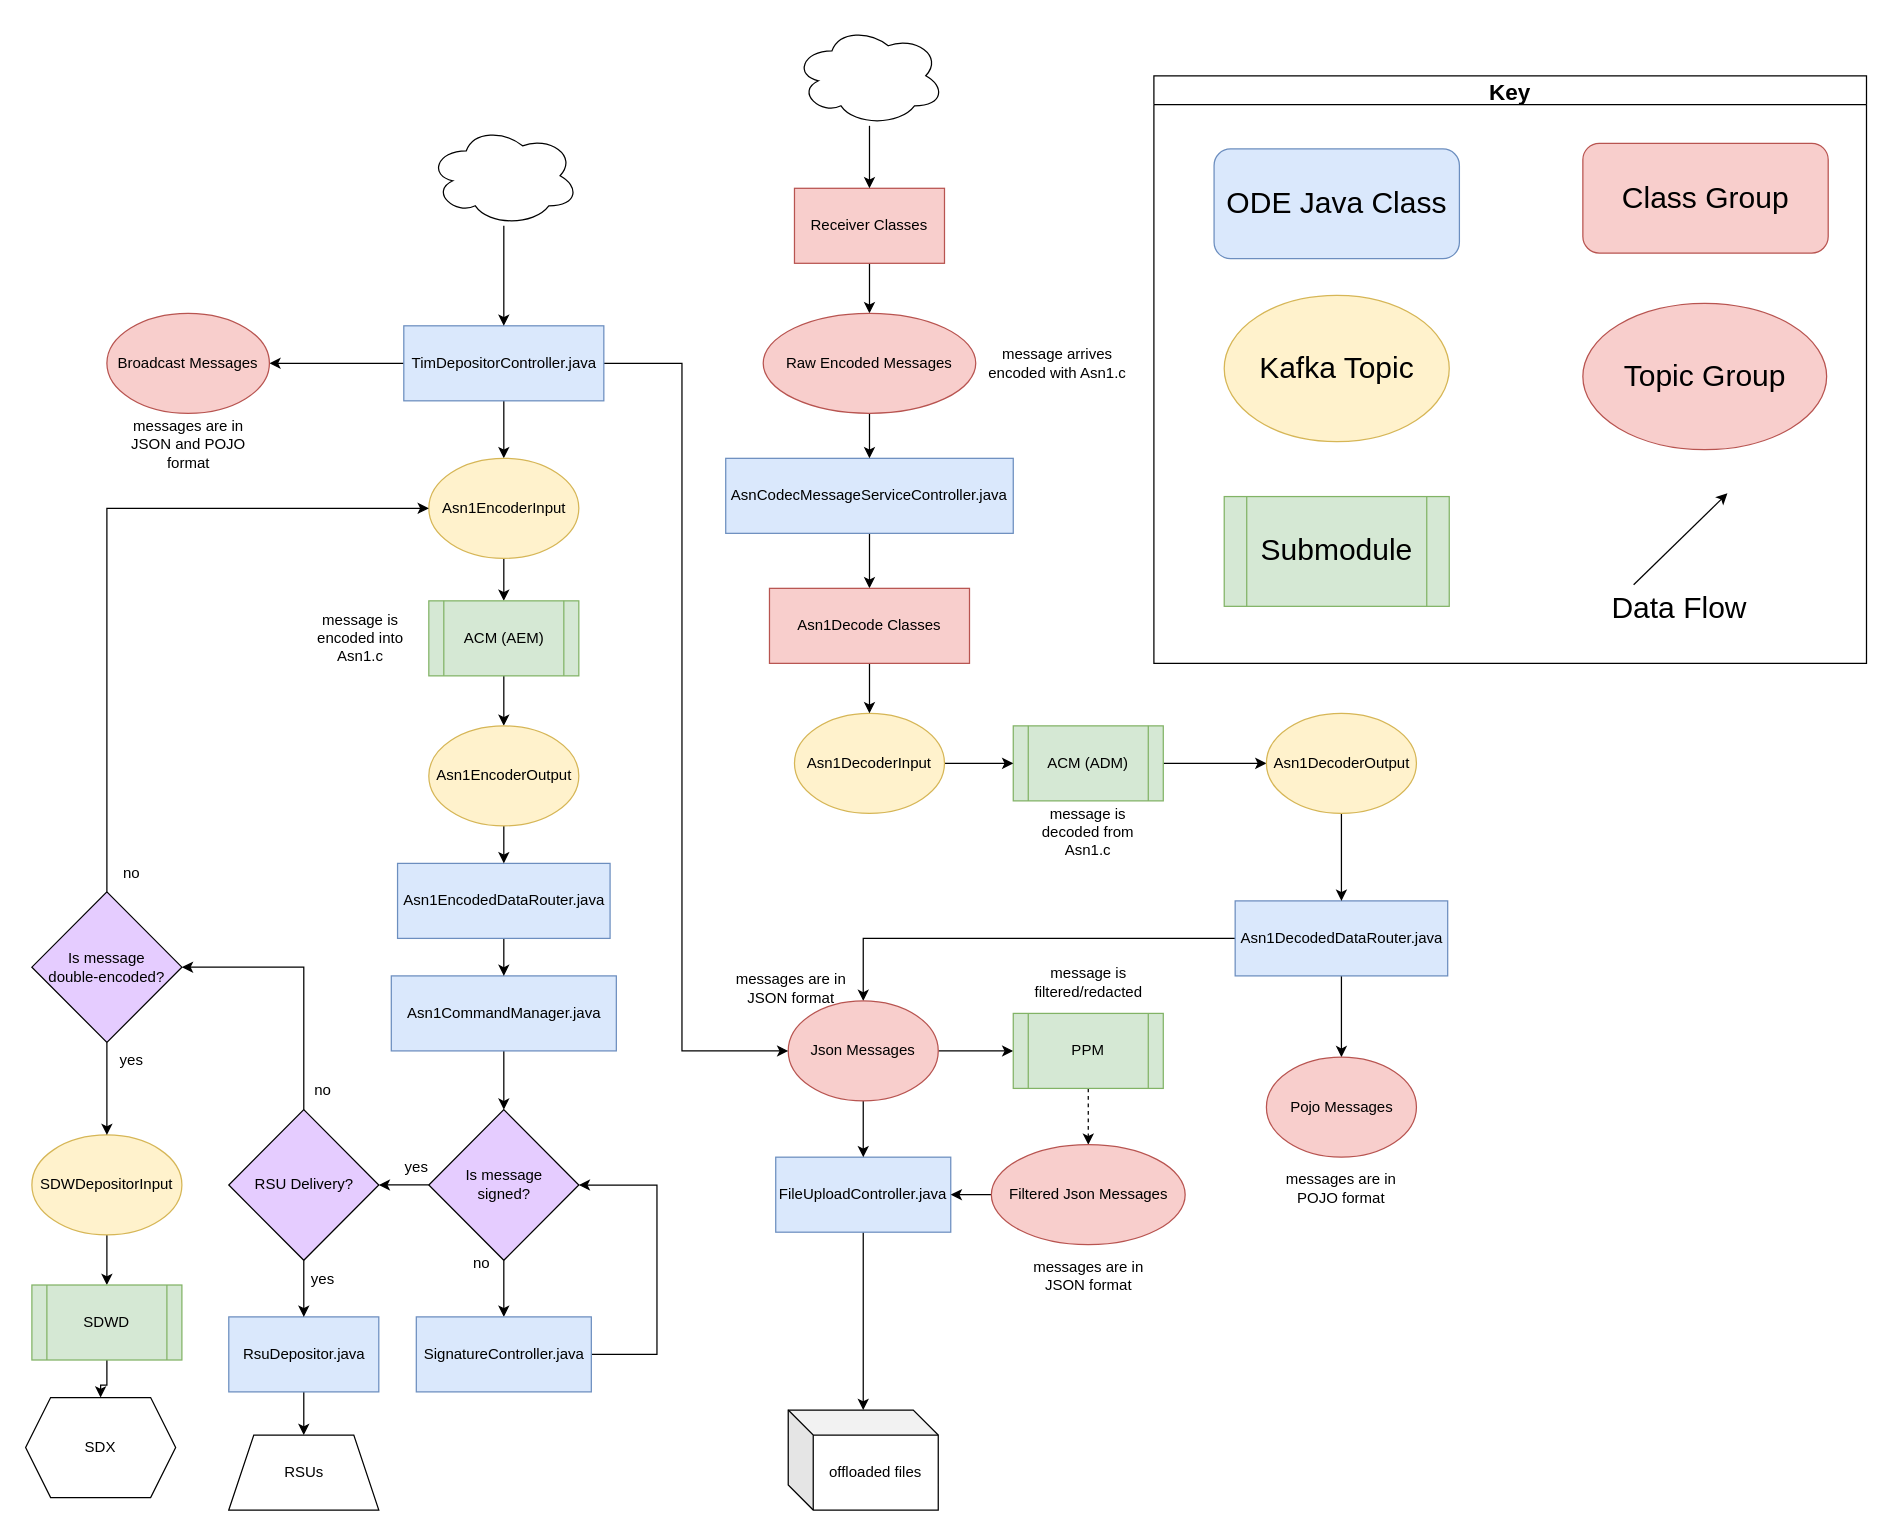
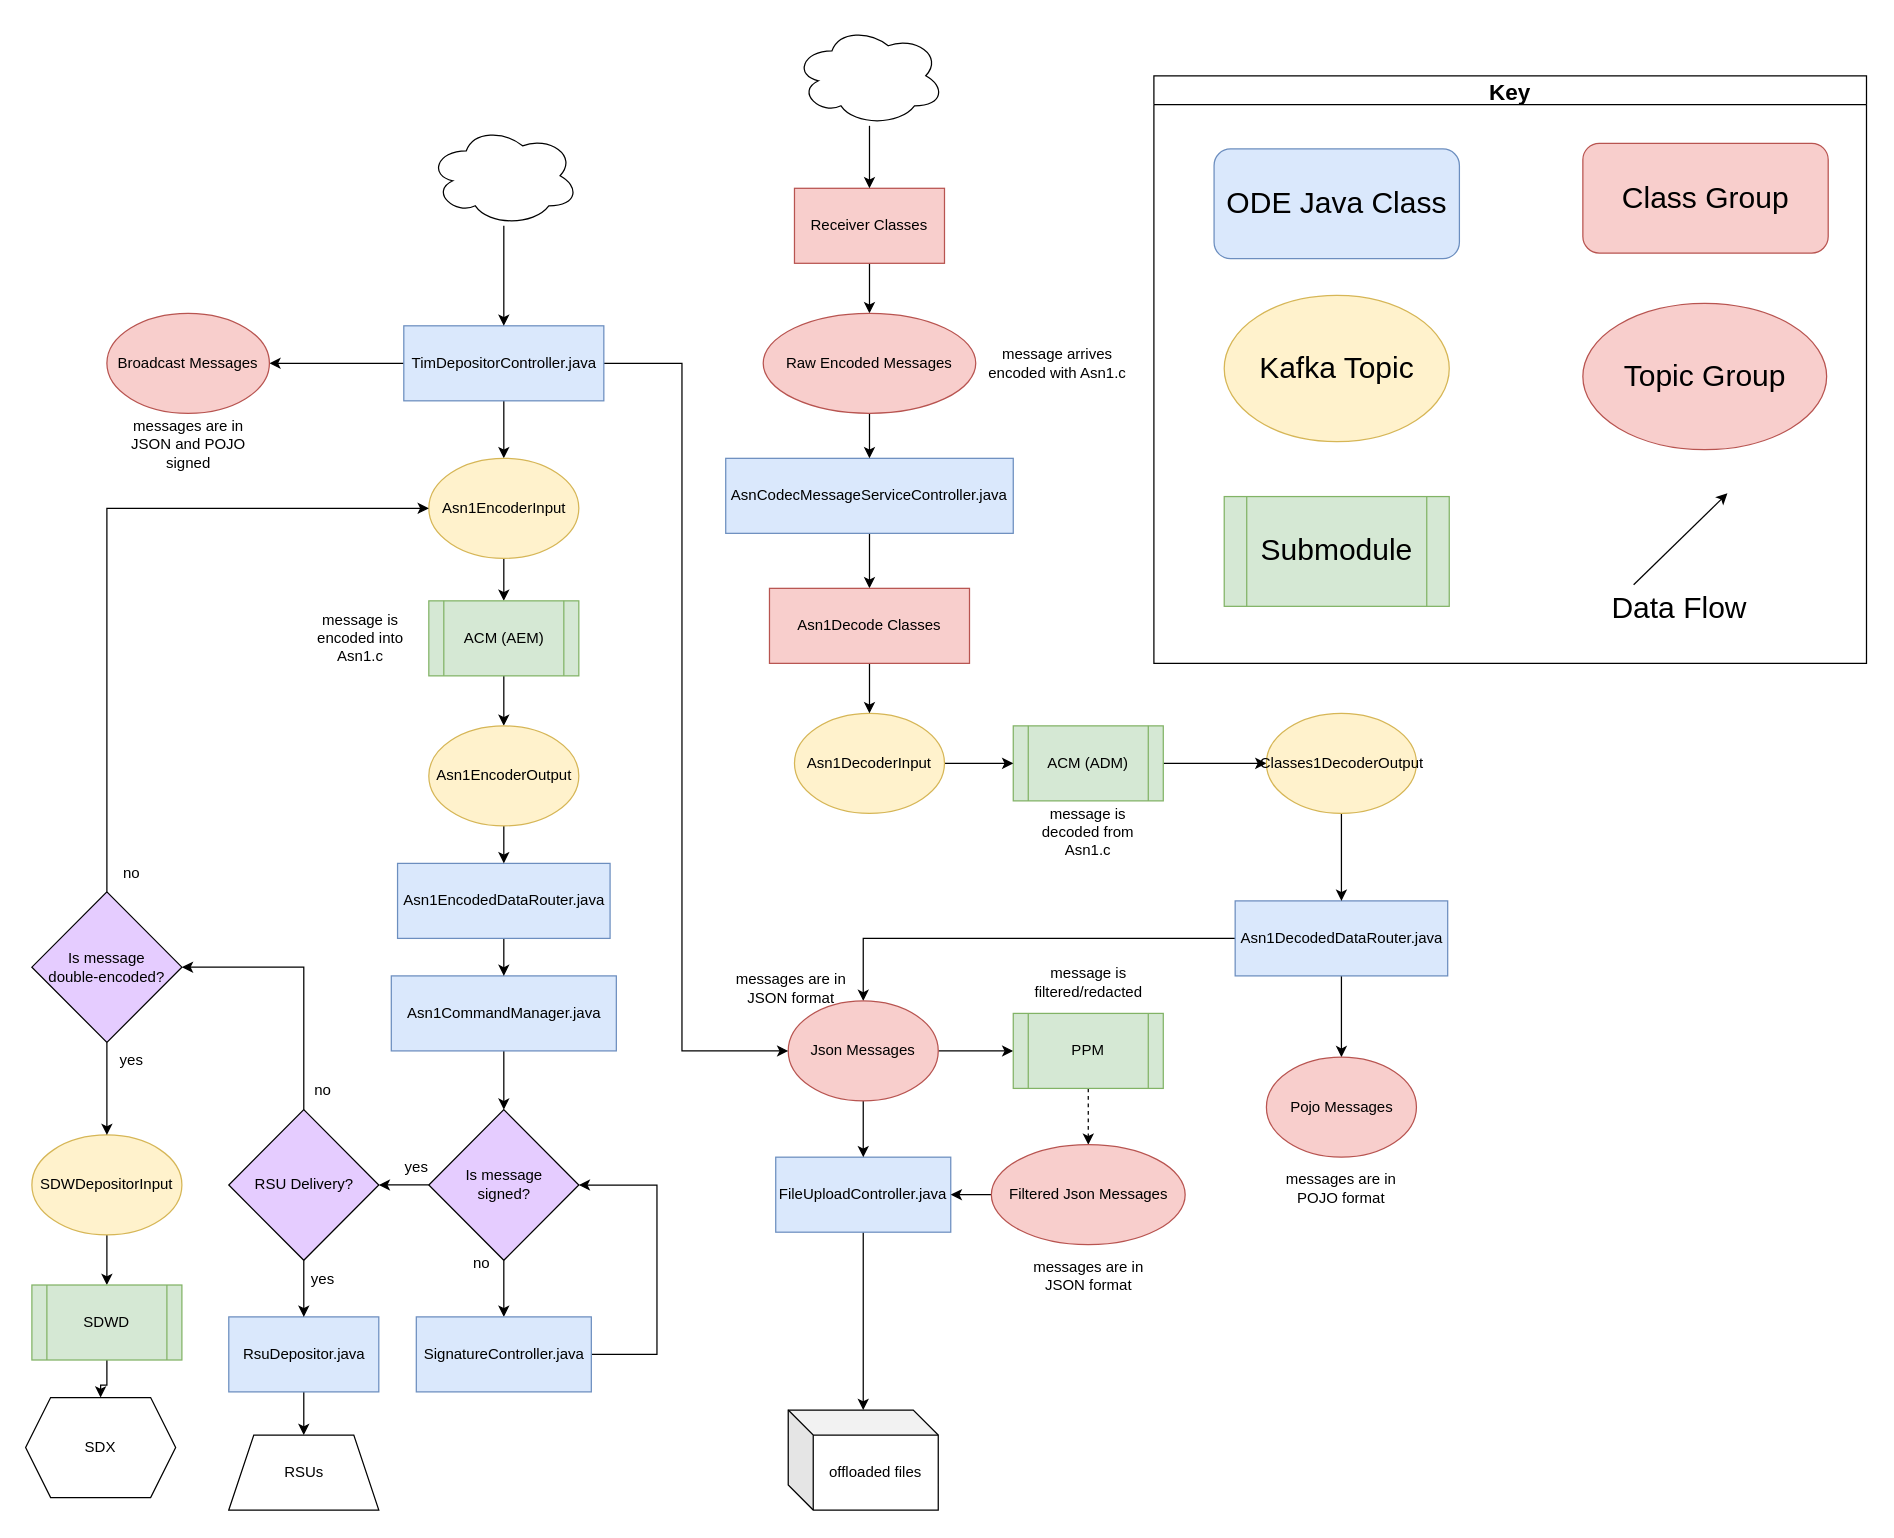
(189, 444) -> (189, 444)
(1342, 763) -> (1342, 763)
